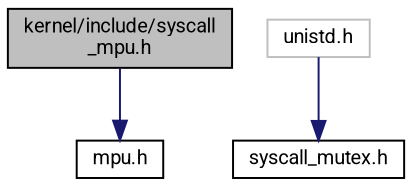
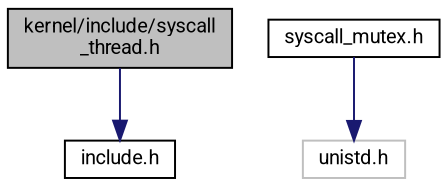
(120, 38) -> (120, 38)
(319, 89) -> (354, 89)
(120, 159) -> (120, 159)
